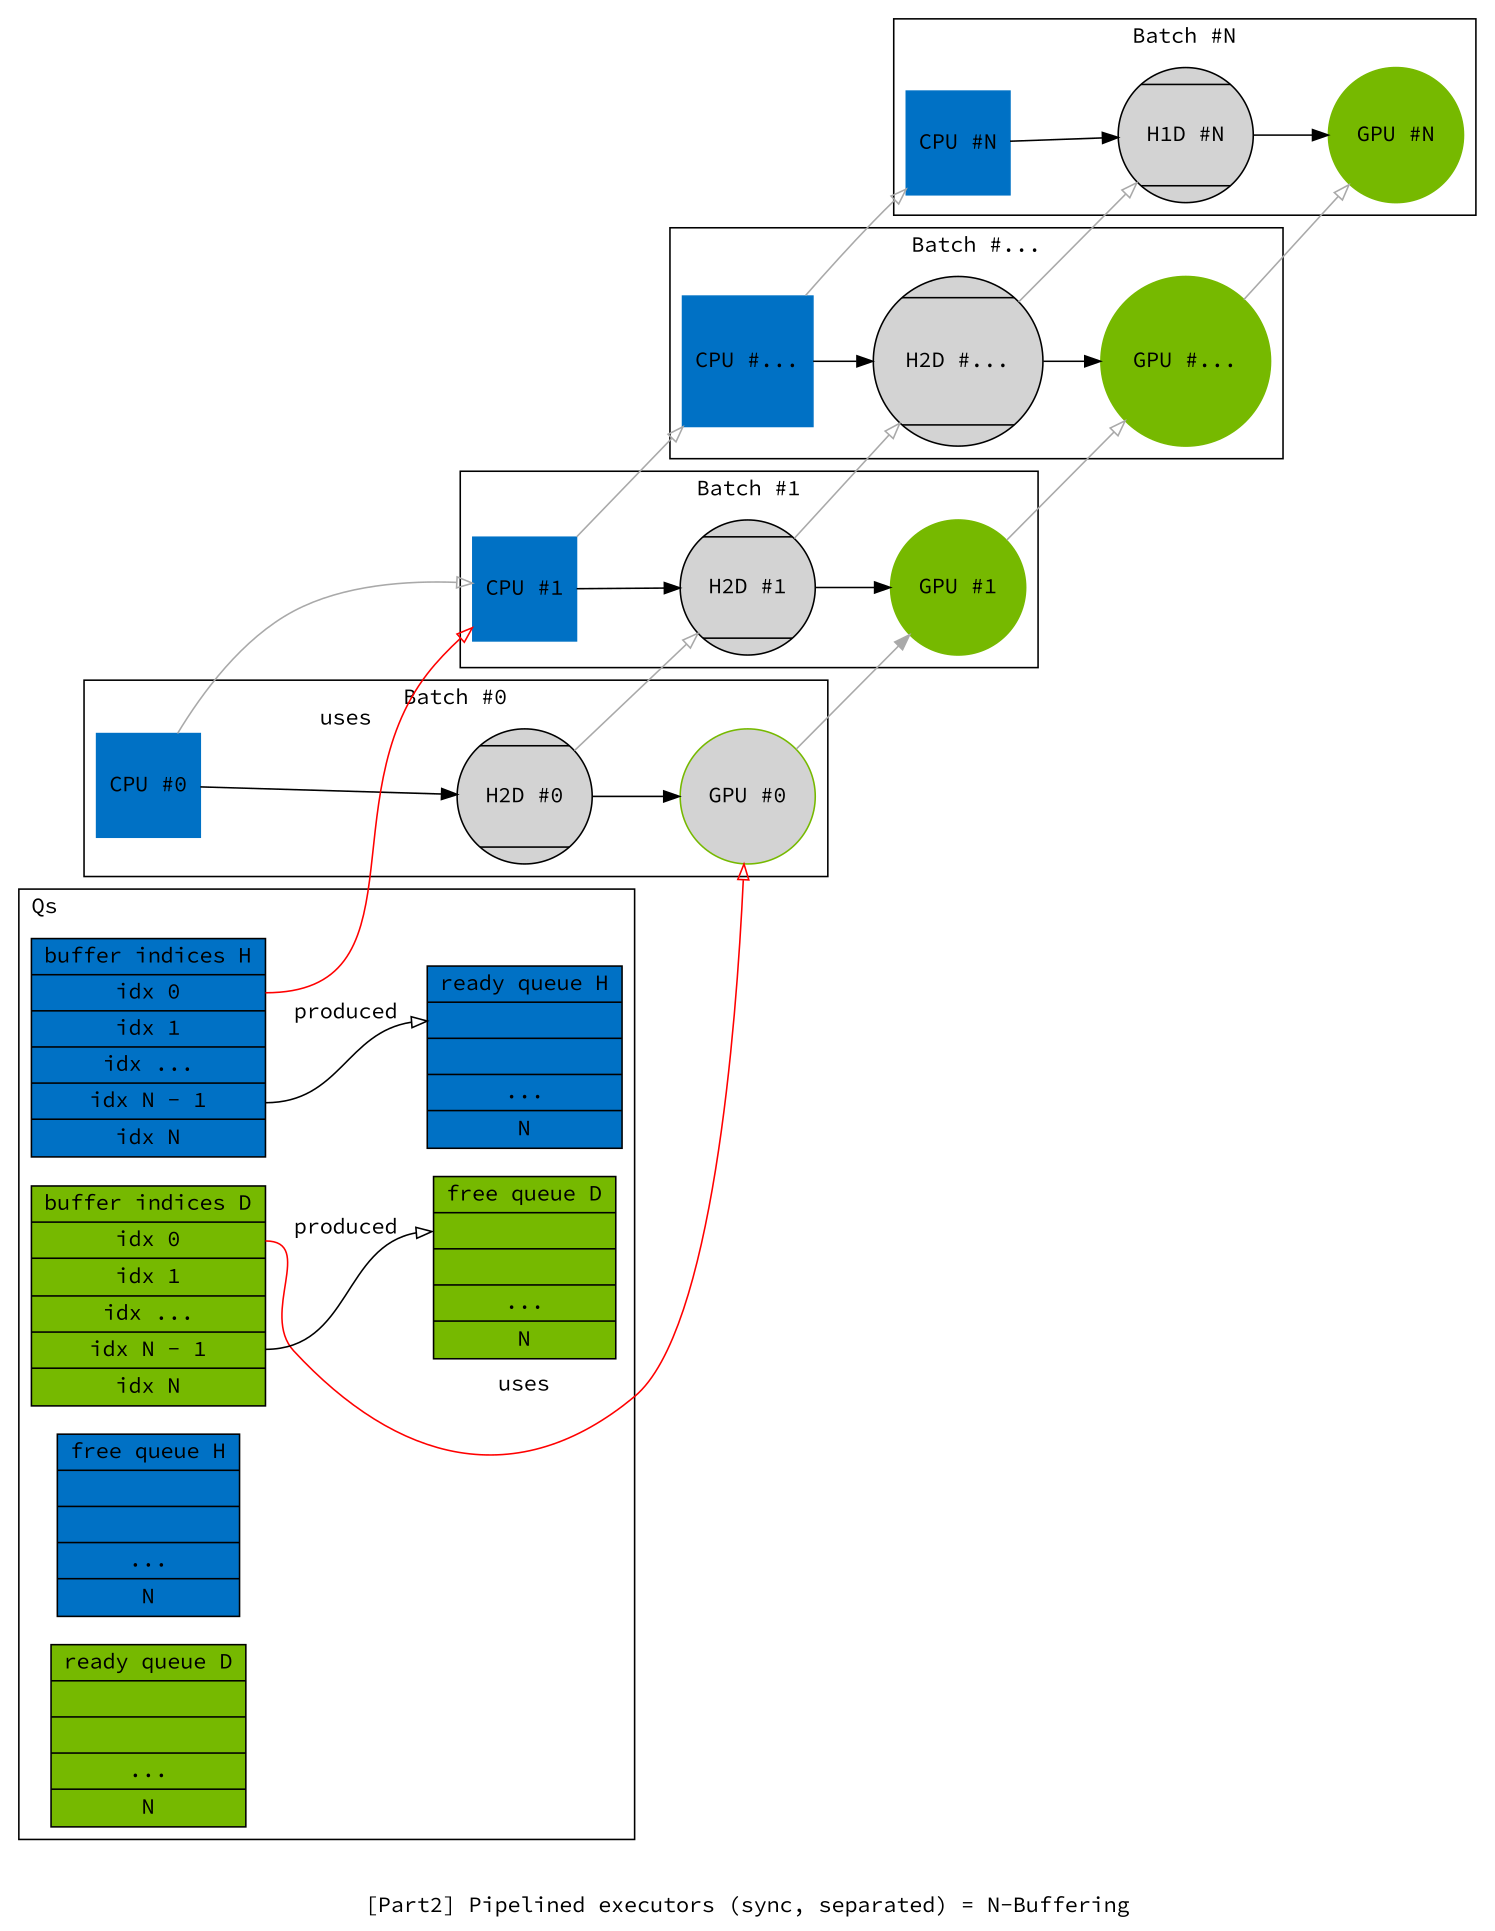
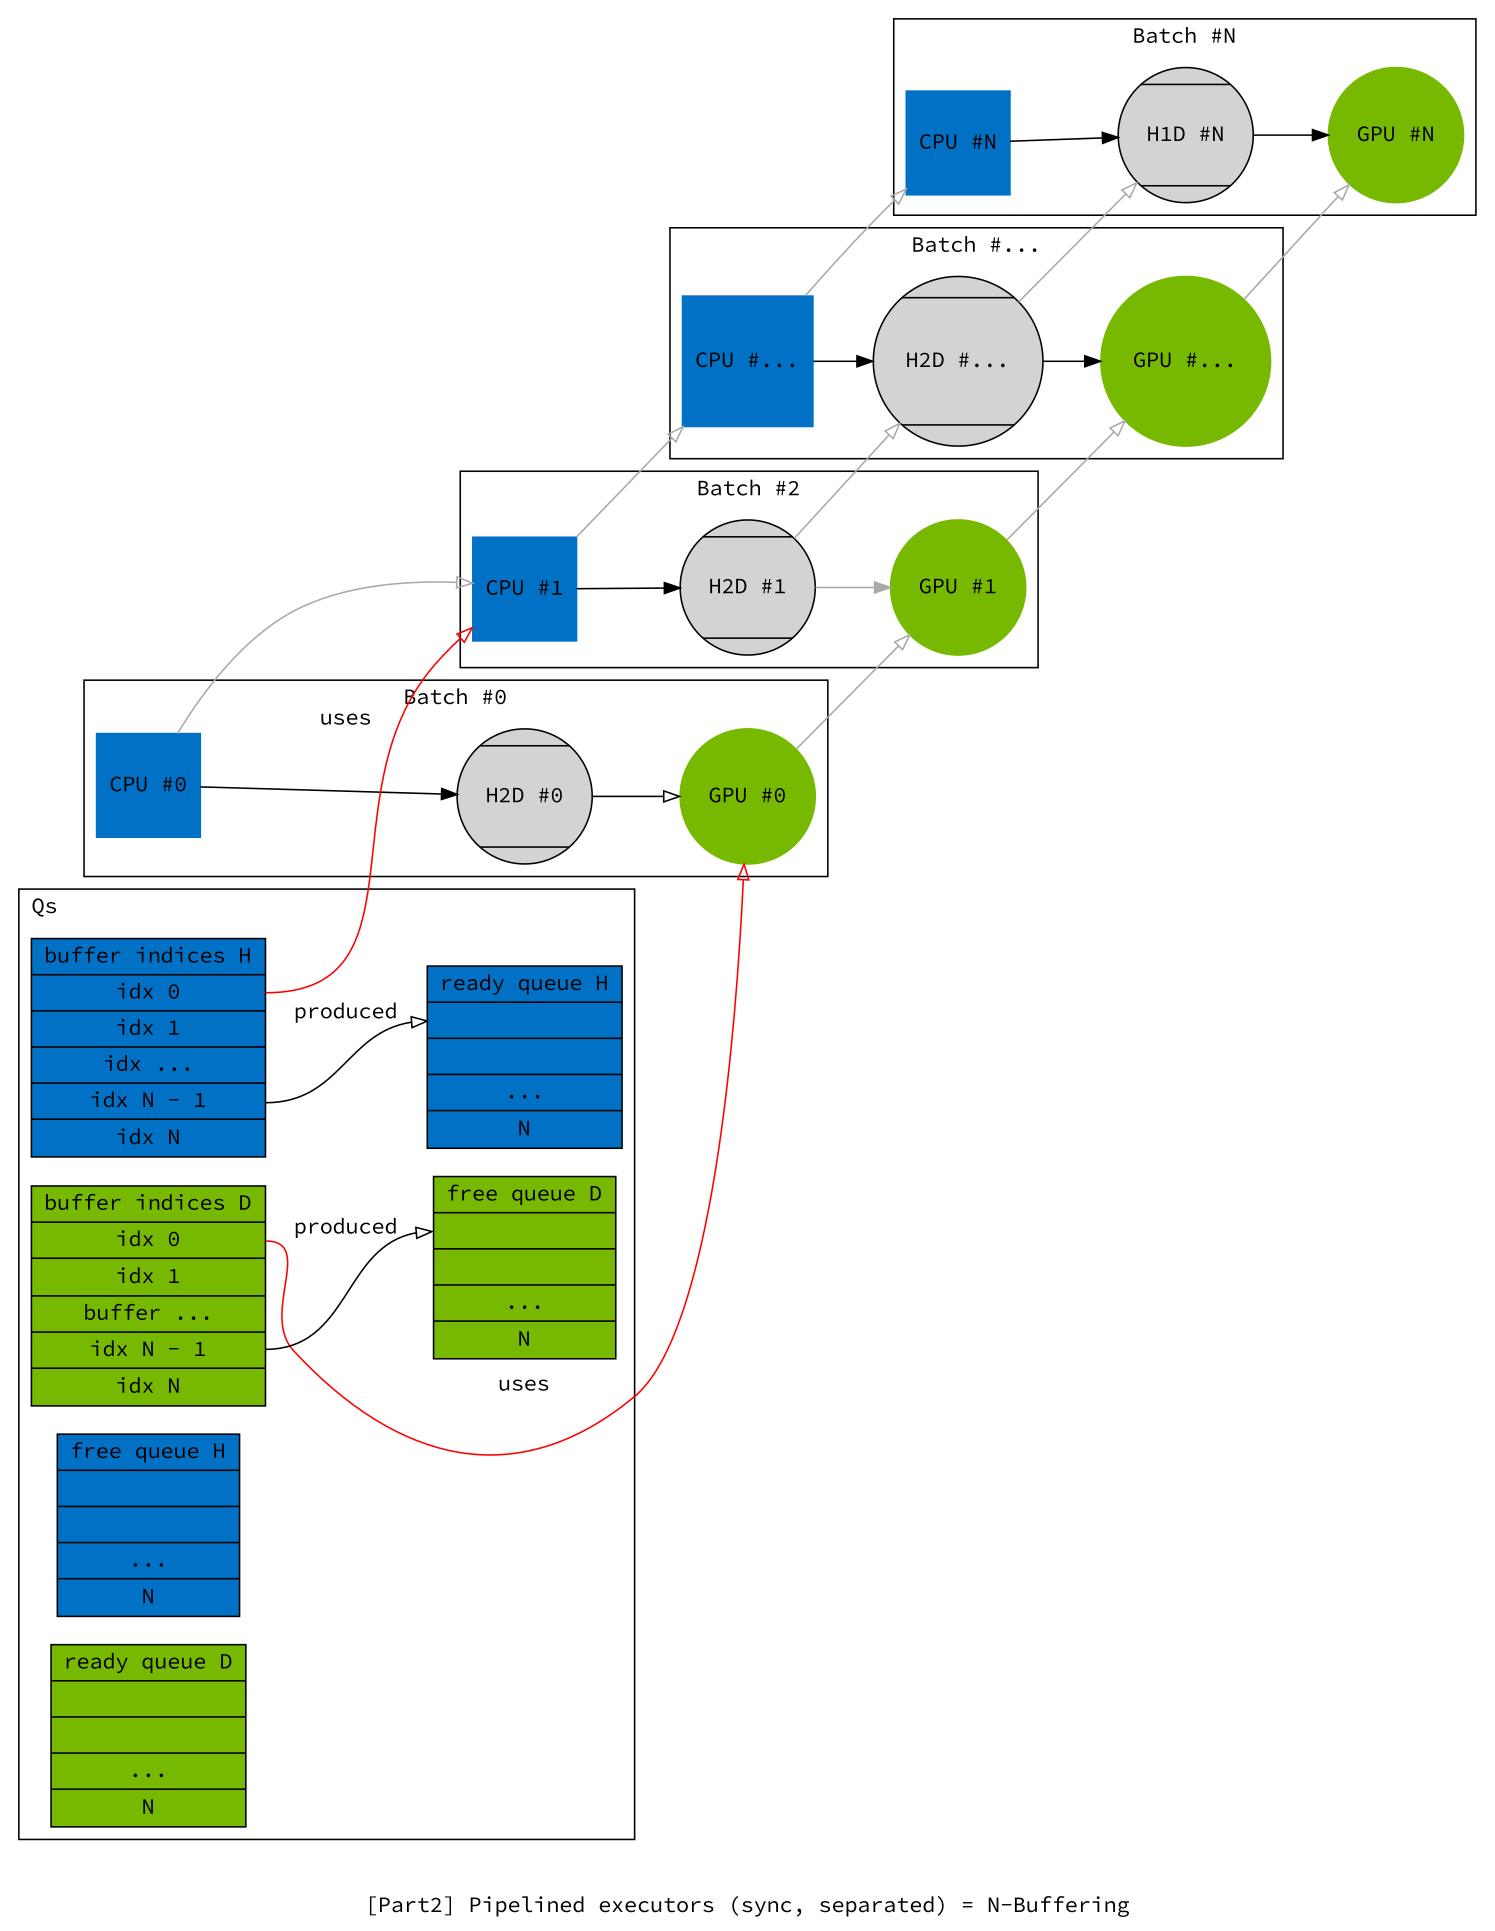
(749, 489) -> (749, 489)
(845, 587) -> (845, 587)
(630, 697) -> none
(847, 697) -> (847, 697)
(628, 796) -> (628, 796)
(748, 796) -> (748, 796)
(148, 1313) -> (148, 1313)
